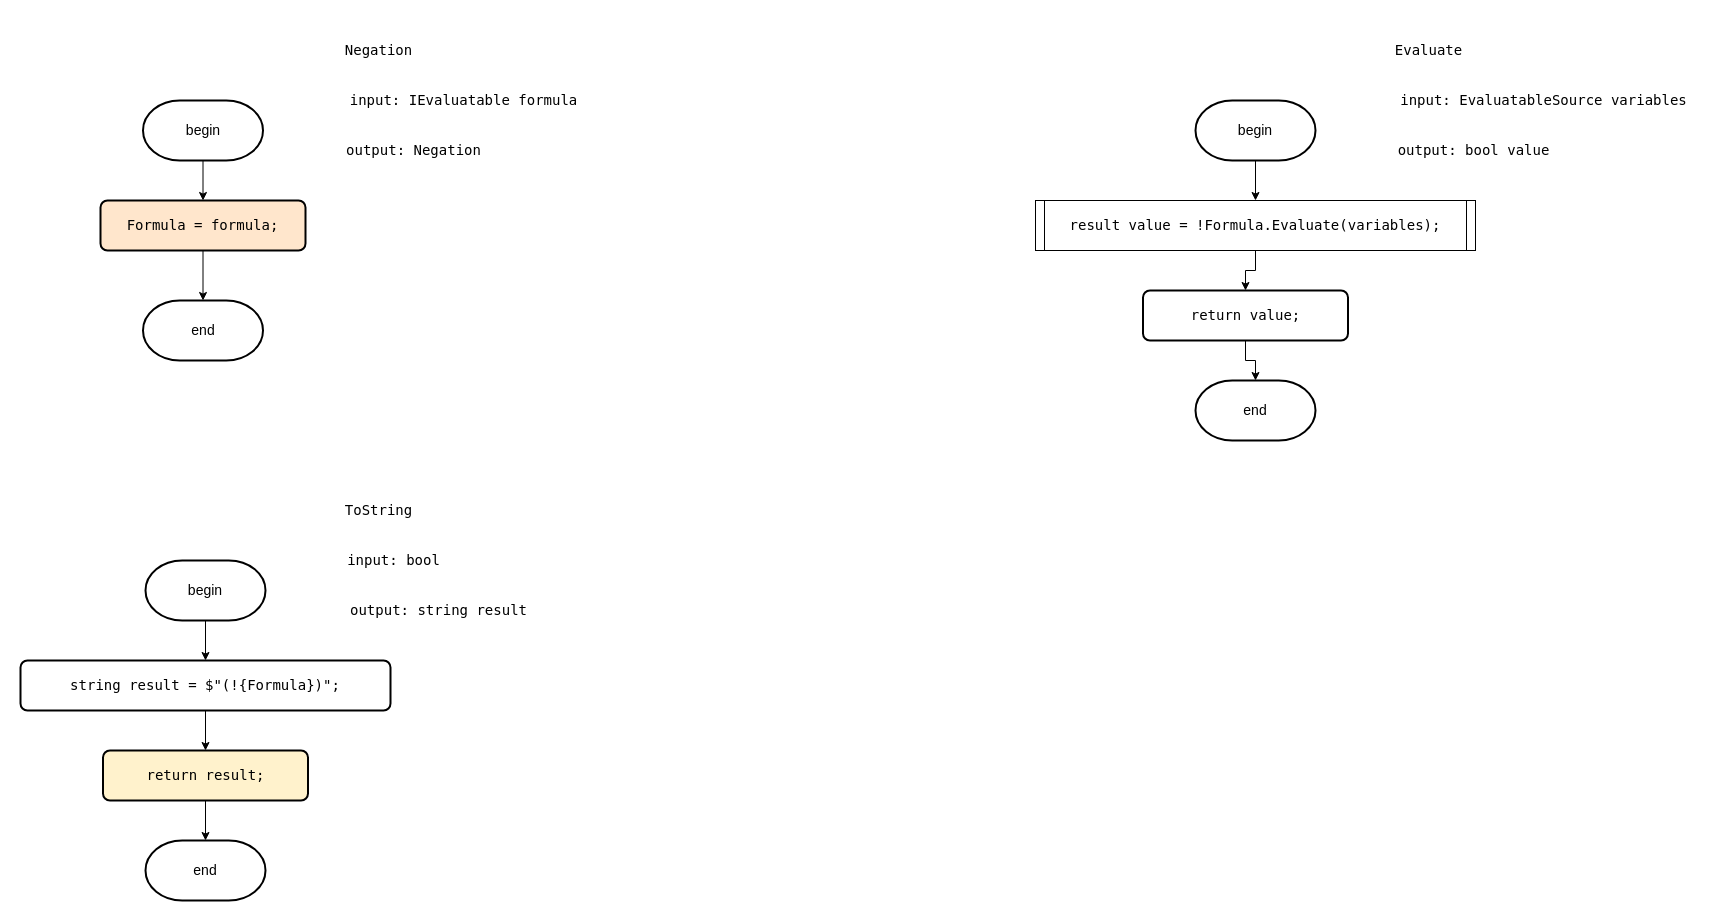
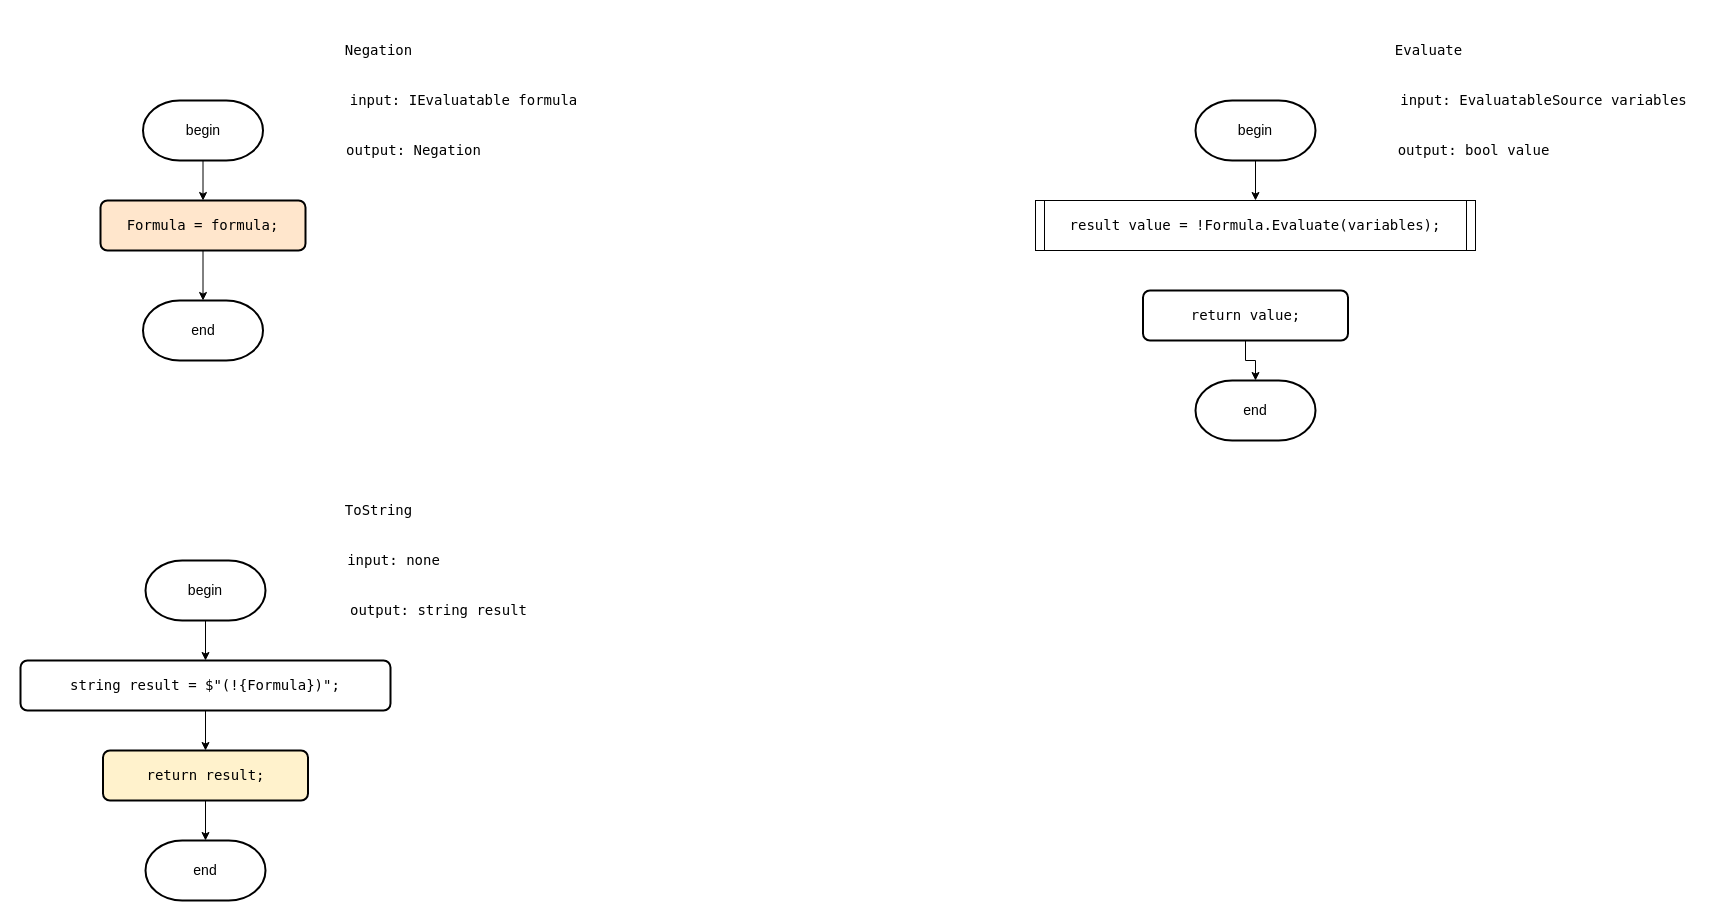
(1255, 271) -> none
(394, 561) -> (394, 561)
